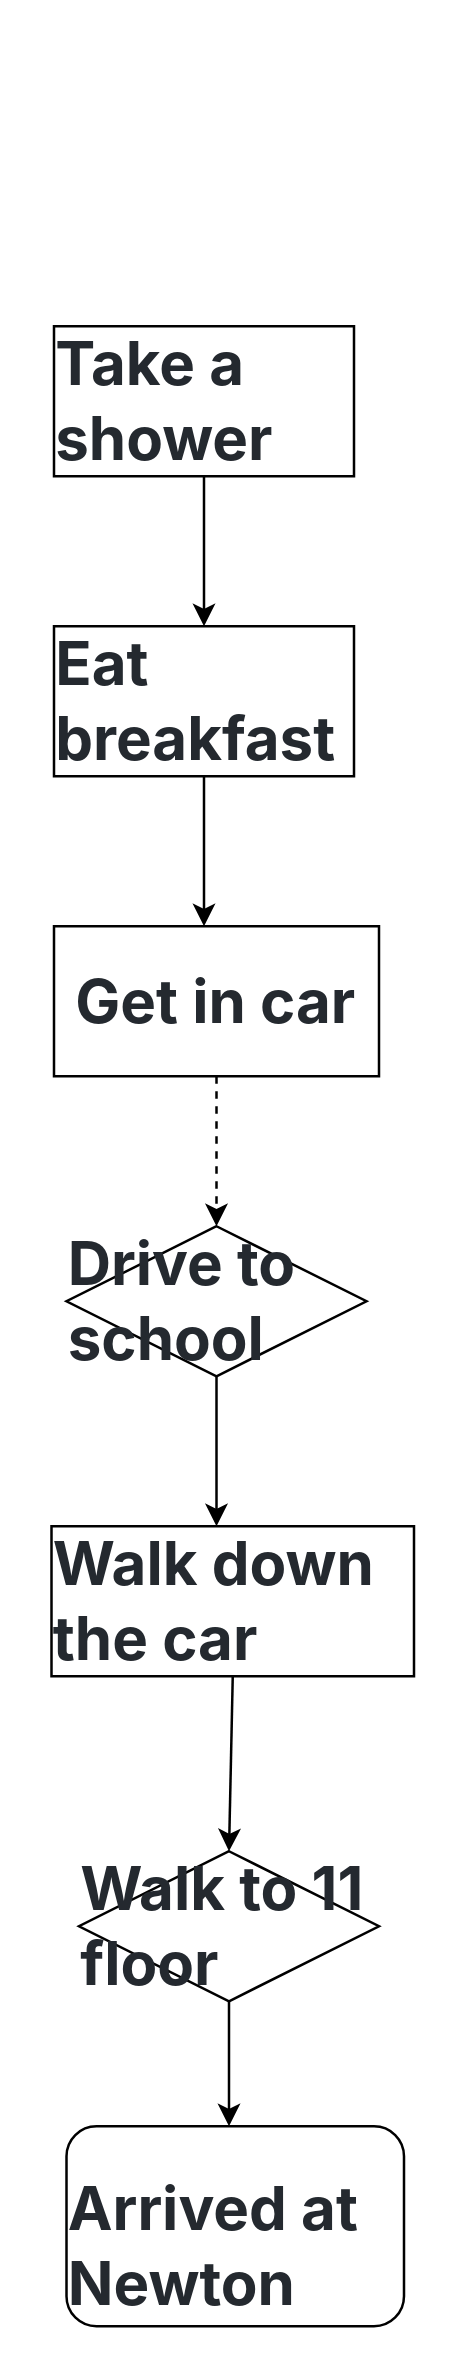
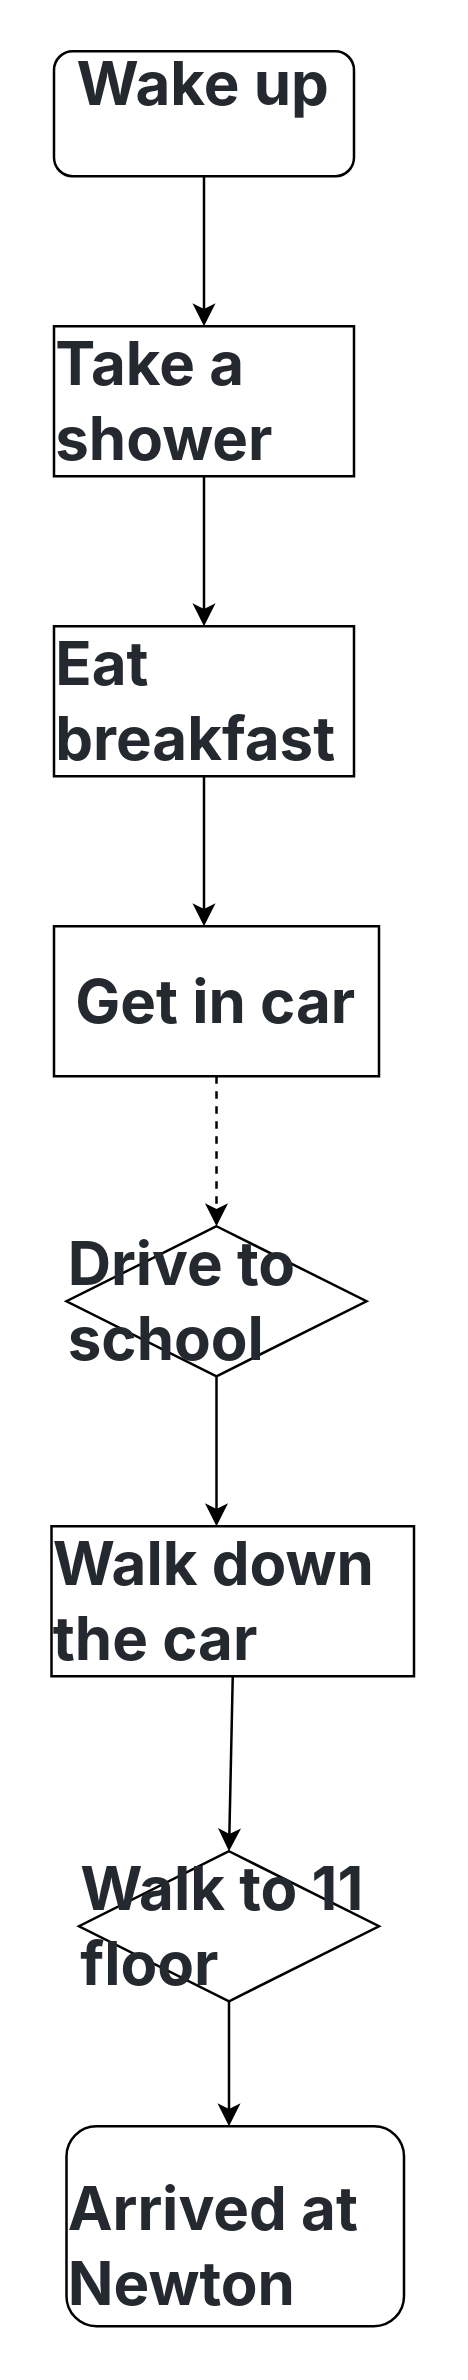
none -> (204, 114)
none -> (204, 243)
